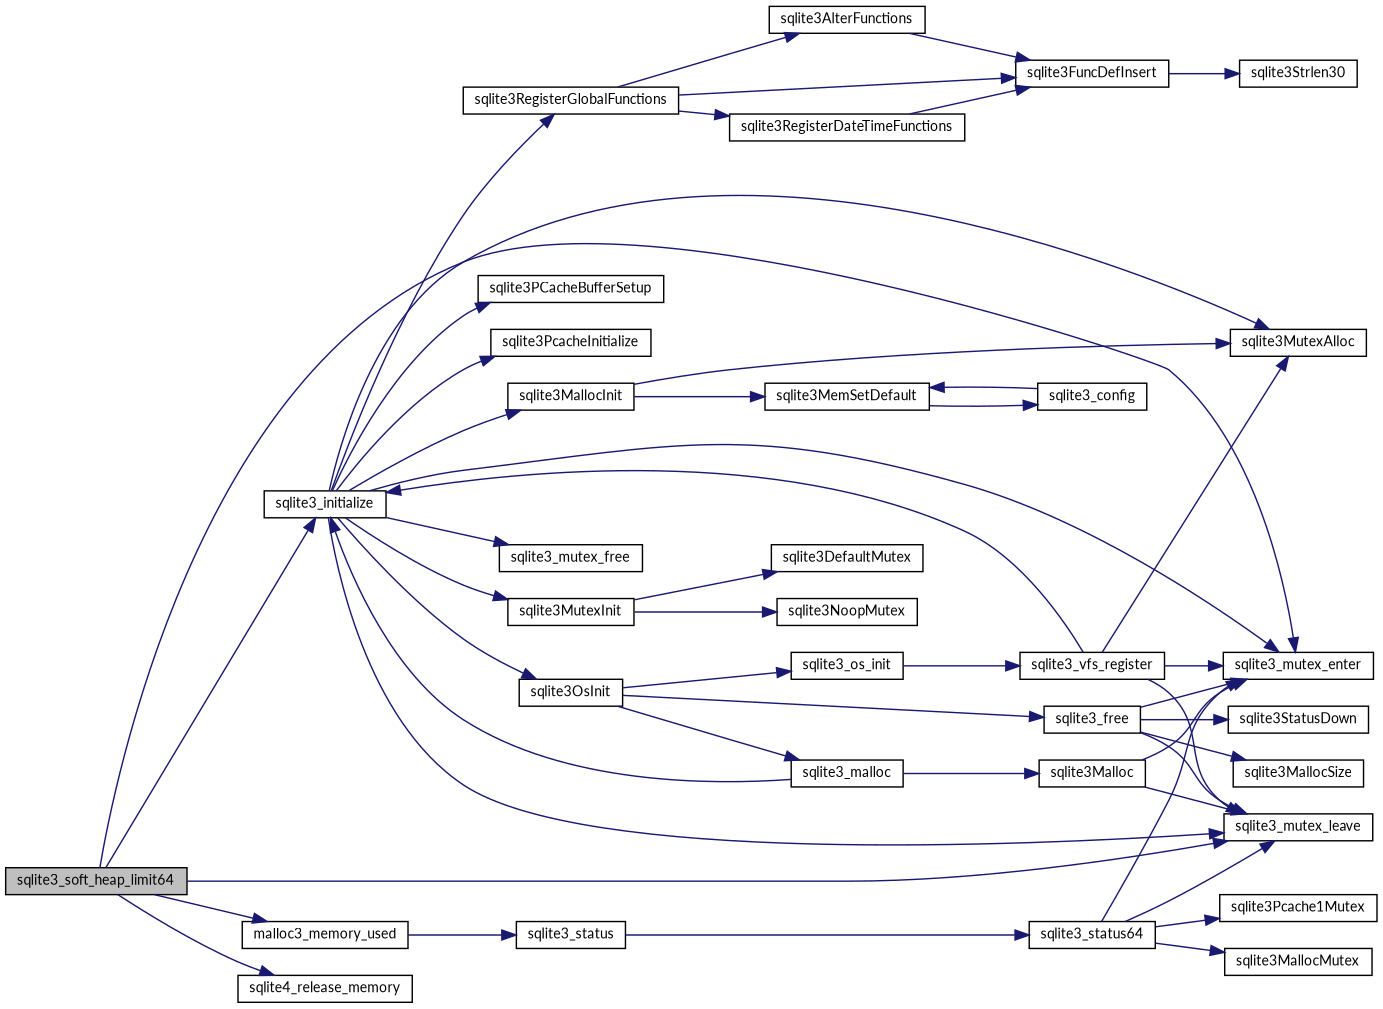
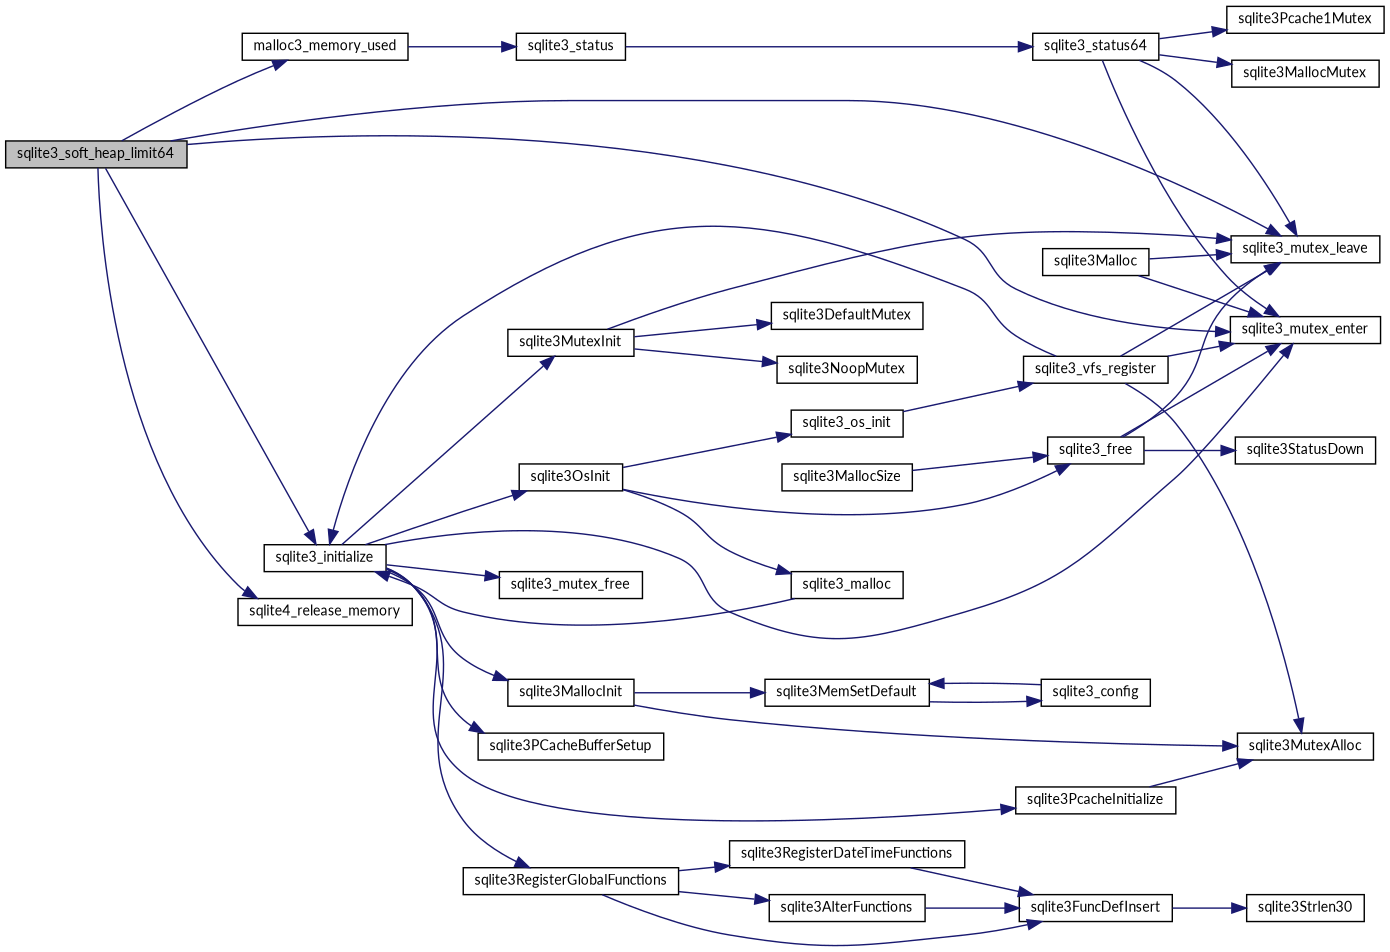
(728, 198) -> (1194, 775)
(1204, 749) -> (973, 464)
(964, 774) -> none
(679, 836) -> (907, 246)
